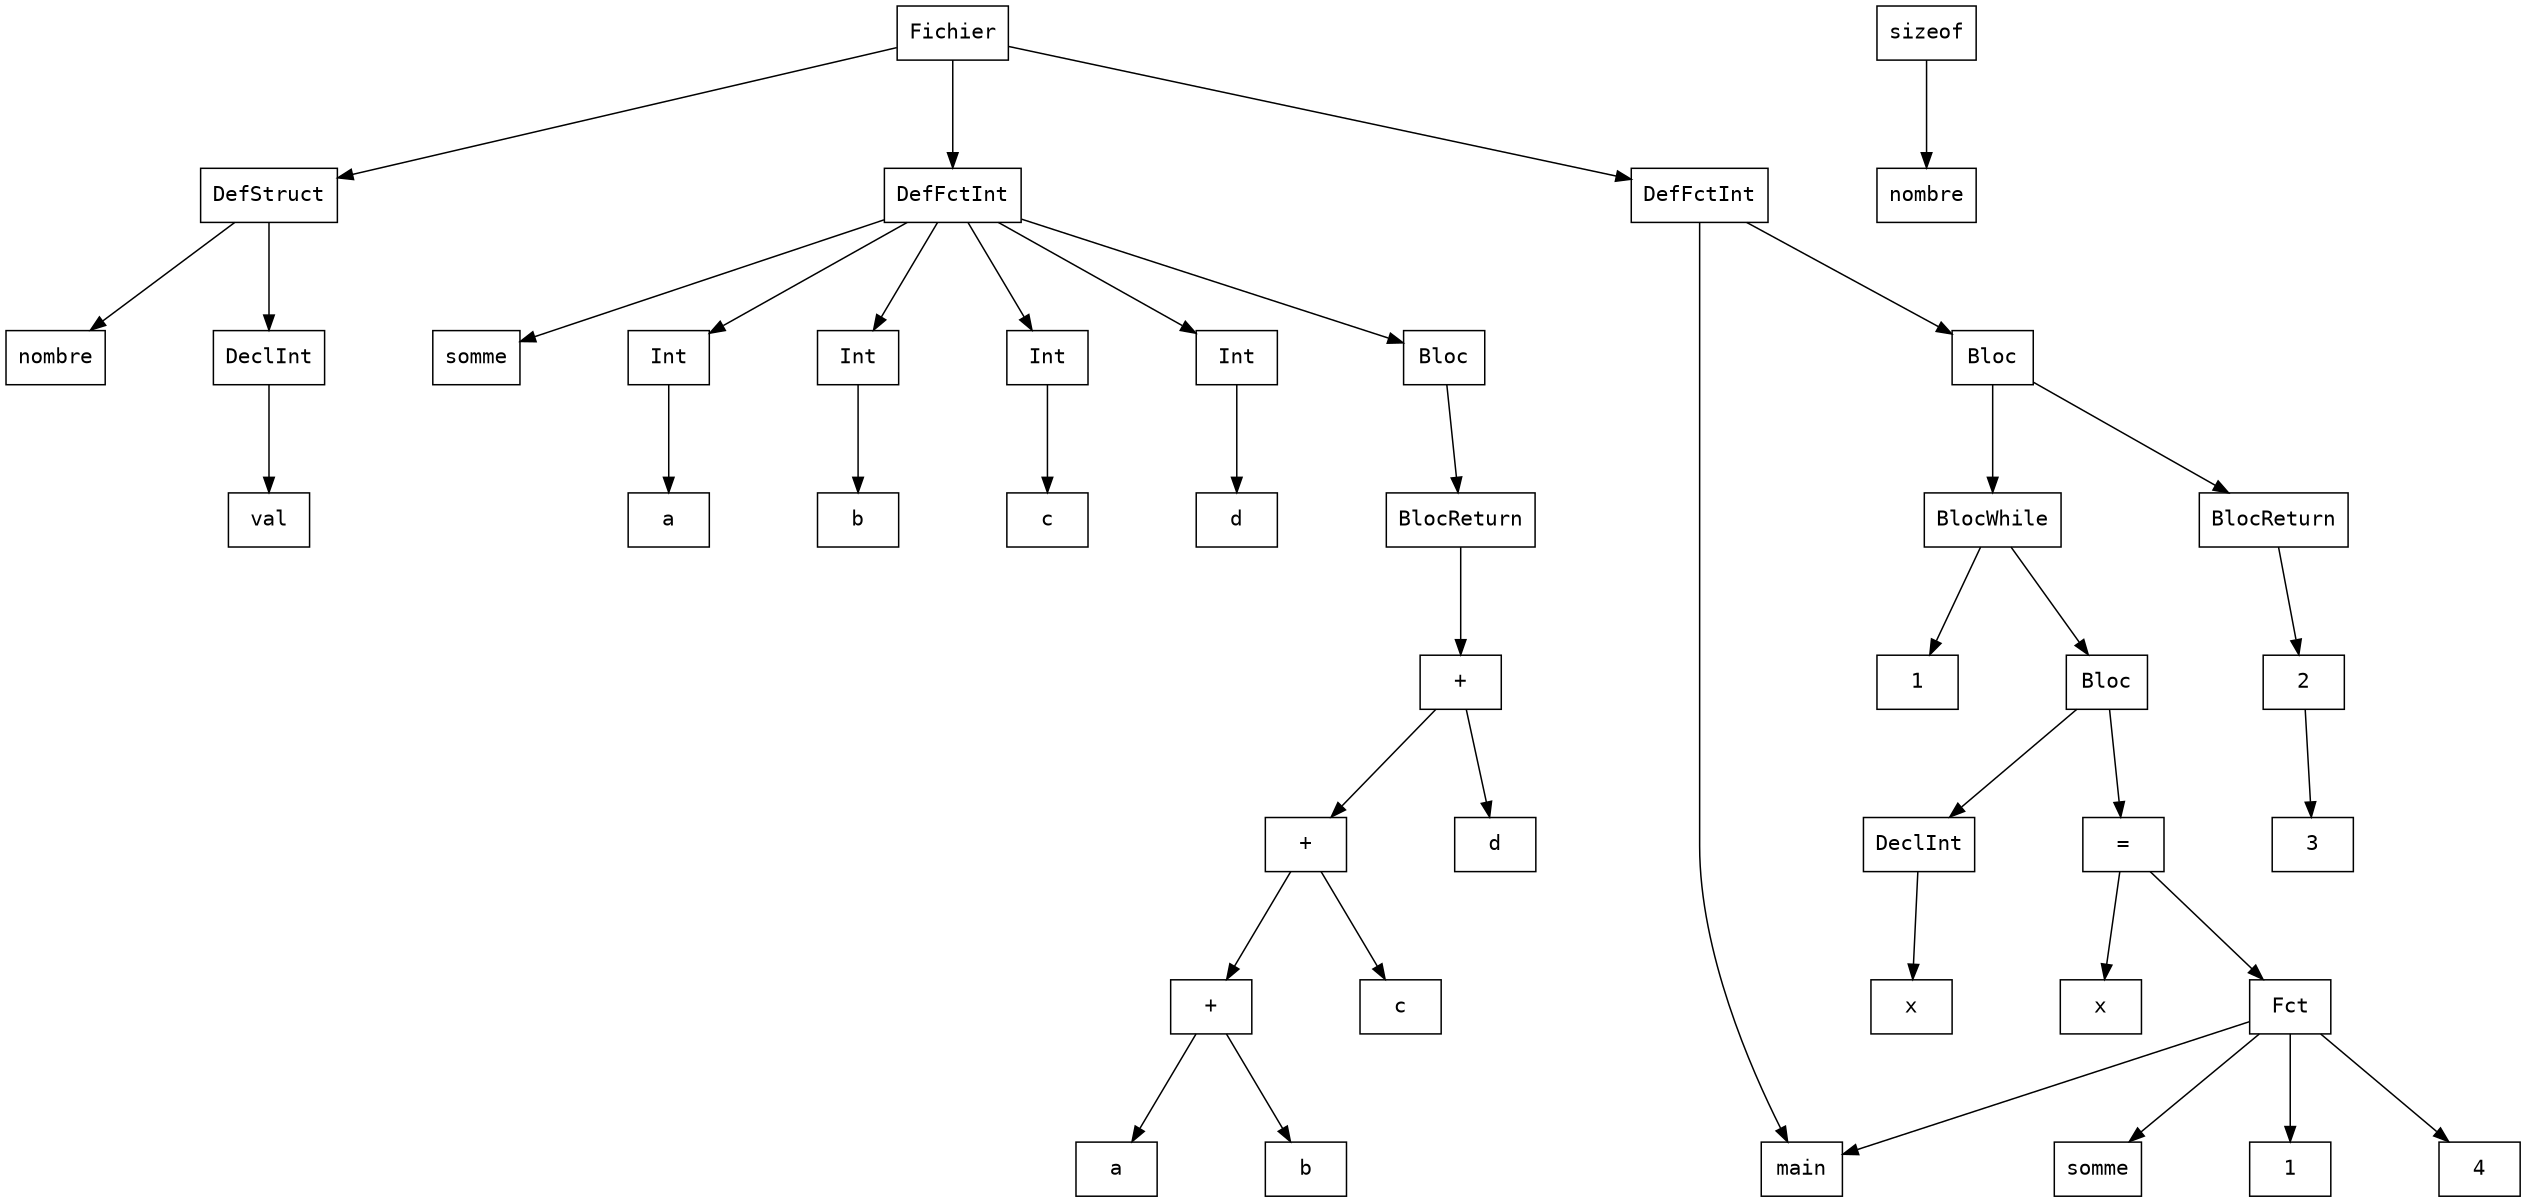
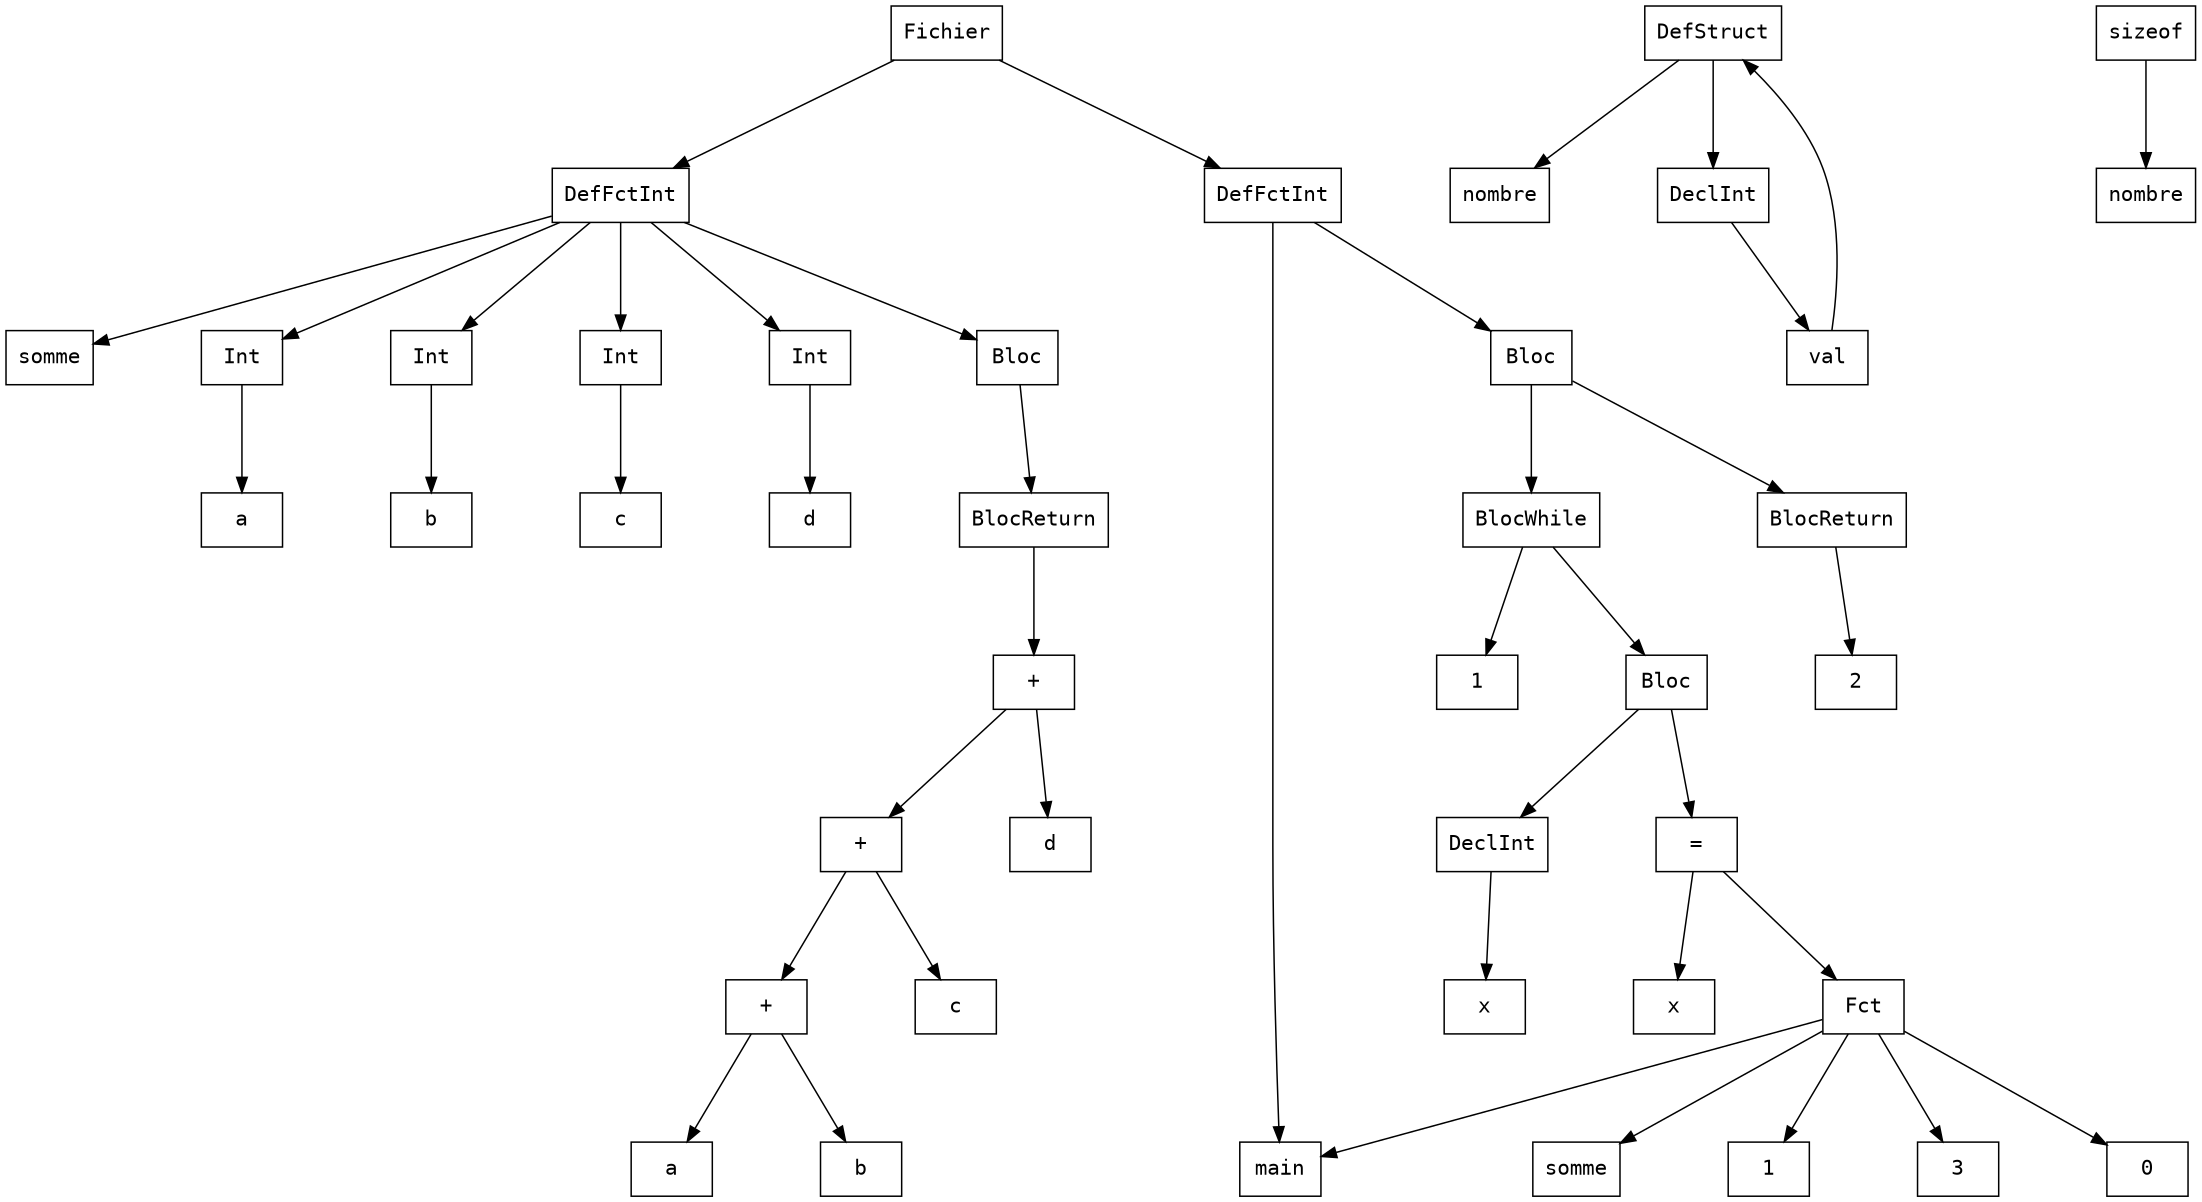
(625, 111) -> (1829, 189)
(2308, 756) -> (1907, 1081)
(2480, 1169) -> (2147, 1169)
